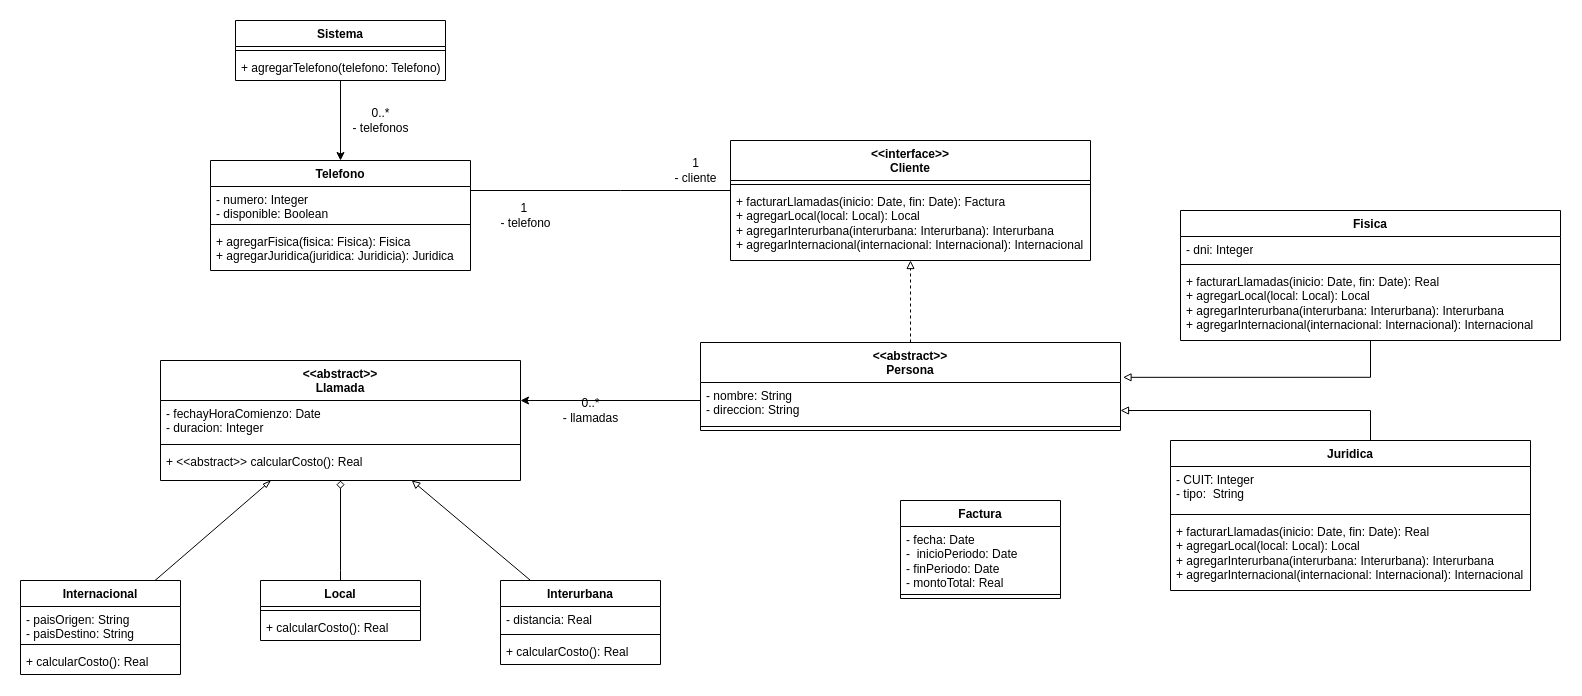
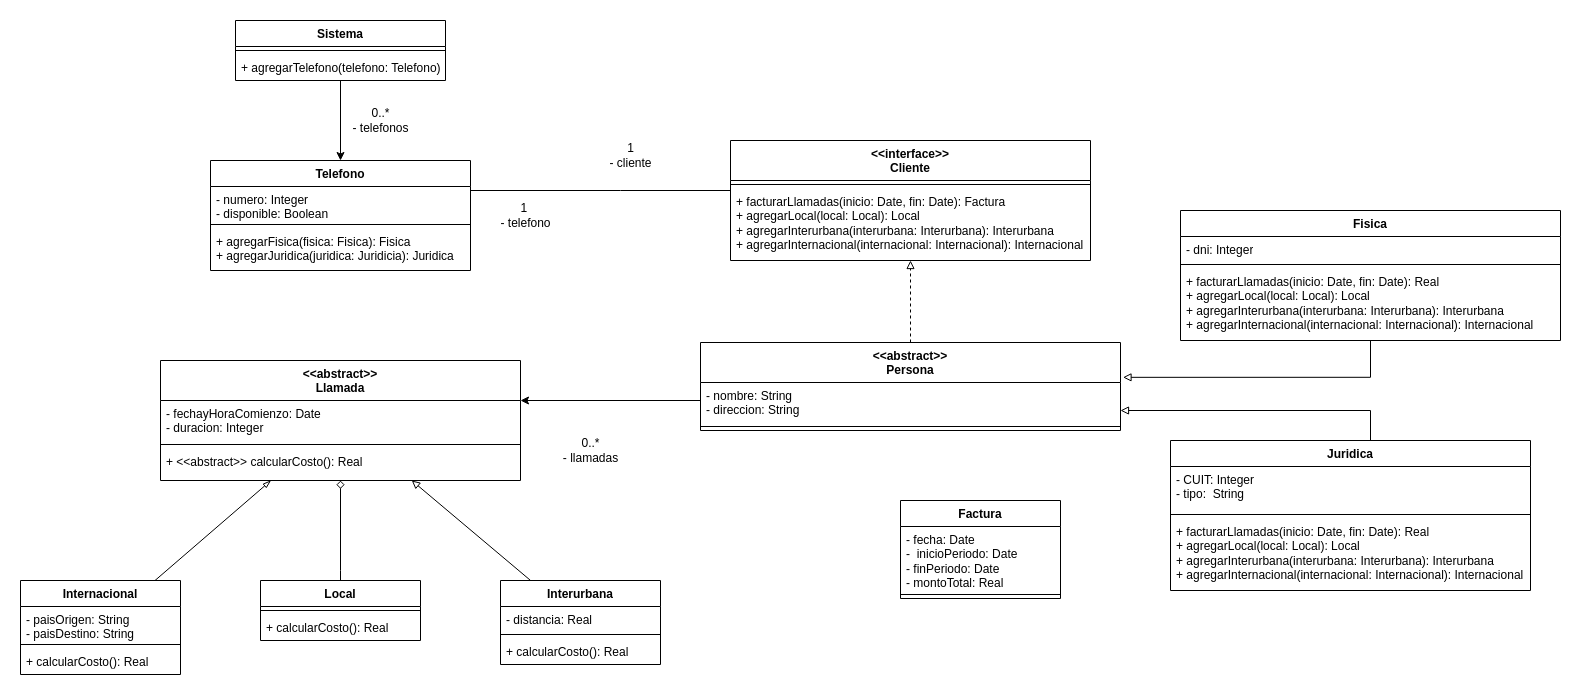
(696, 171) -> (631, 156)
(591, 411) -> (591, 451)
